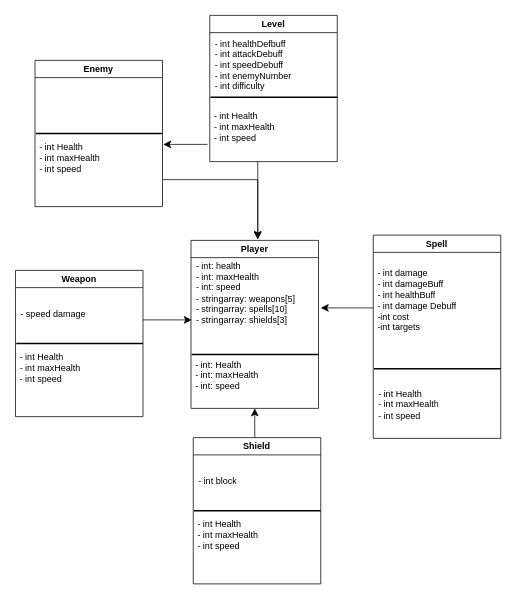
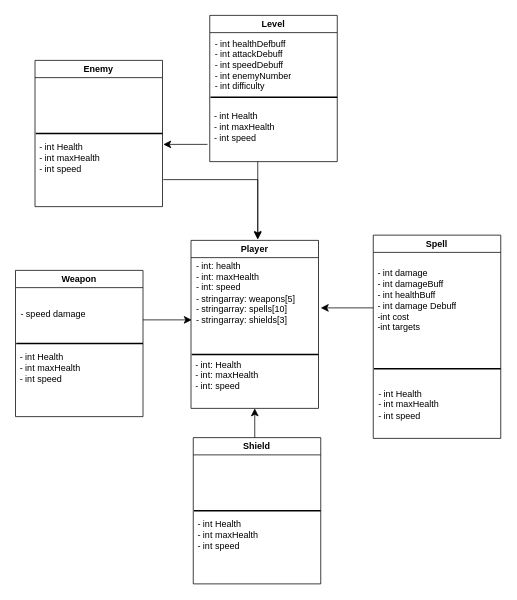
(256, 481) -> none
